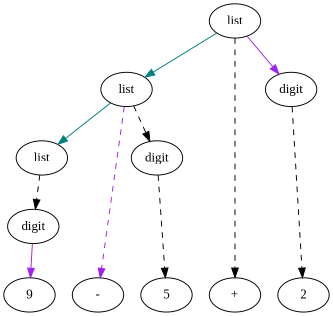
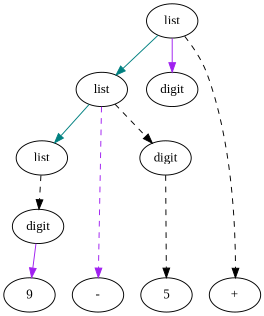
(303, 295) -> none
